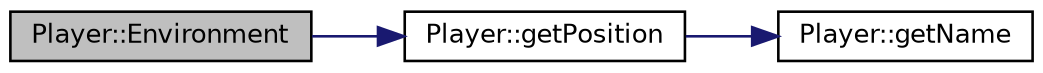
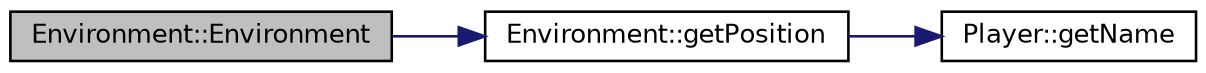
(161, 36) -> (201, 36)
(545, 36) -> (667, 36)
